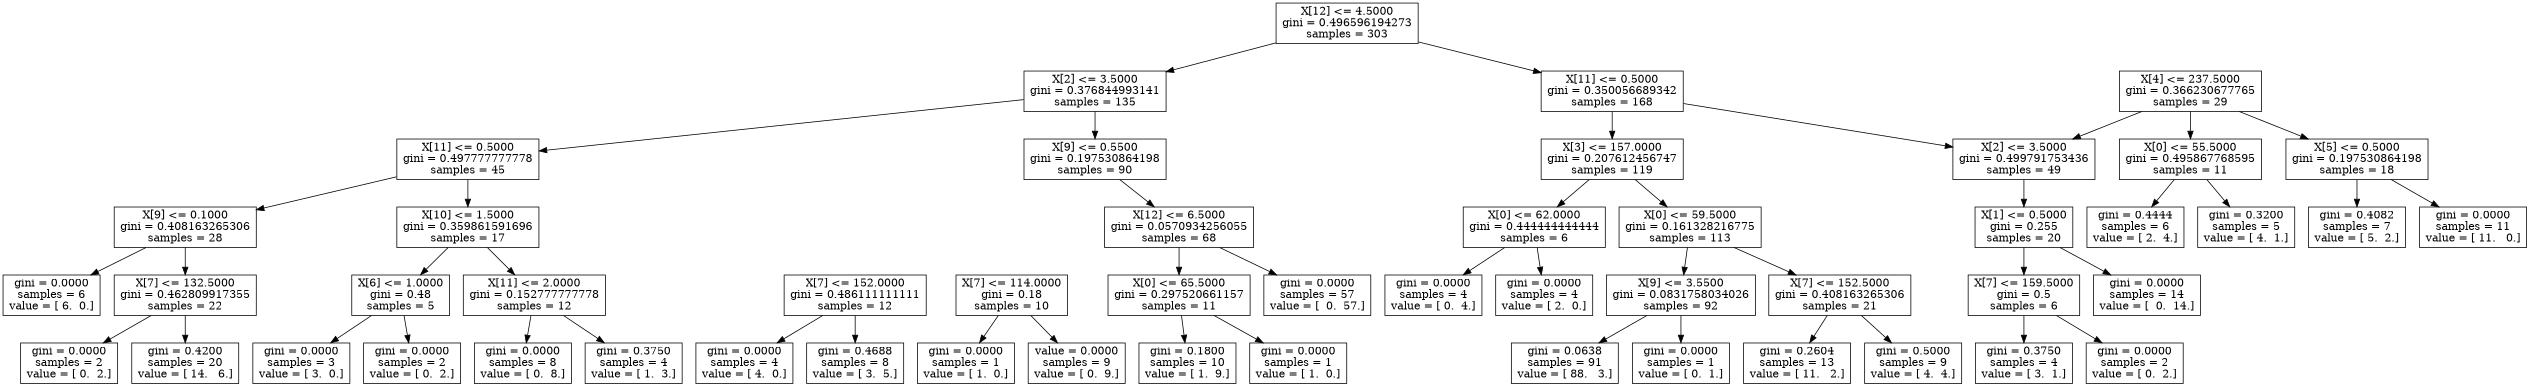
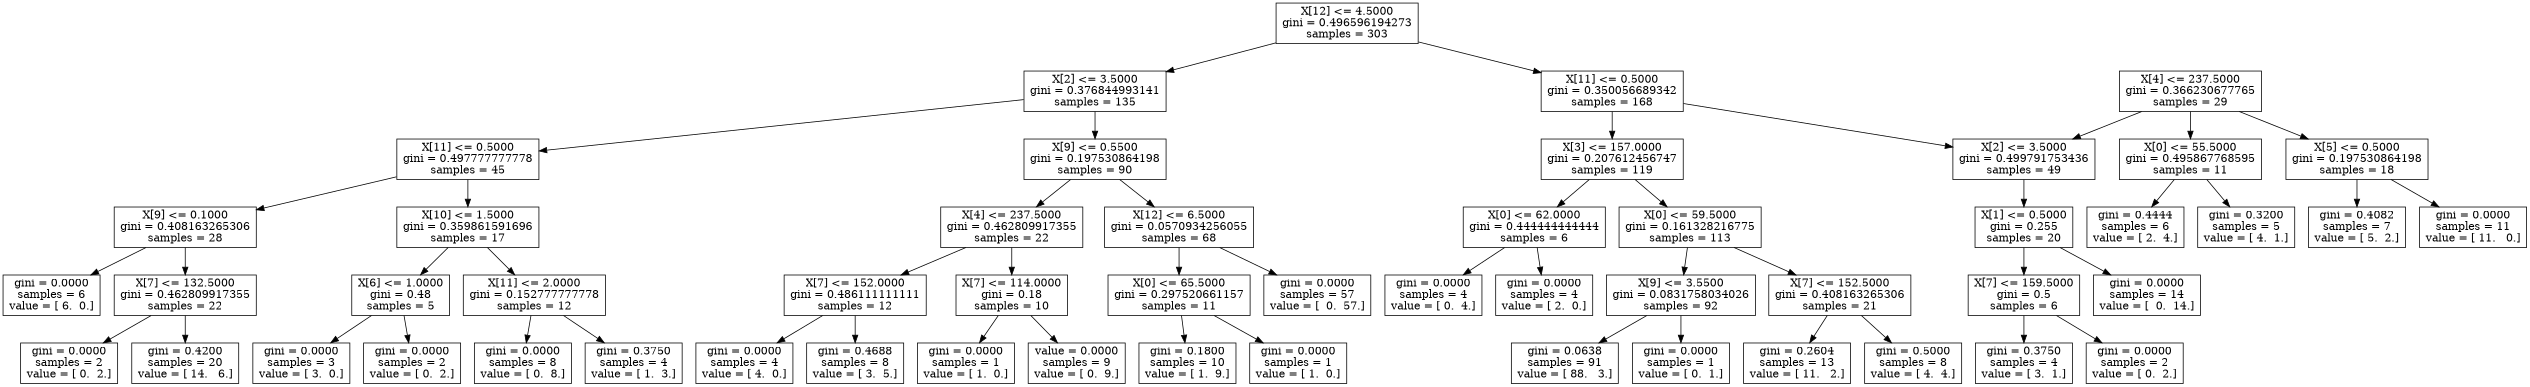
none -> (1012, 227)
(1913, 363) -> (1913, 363)
